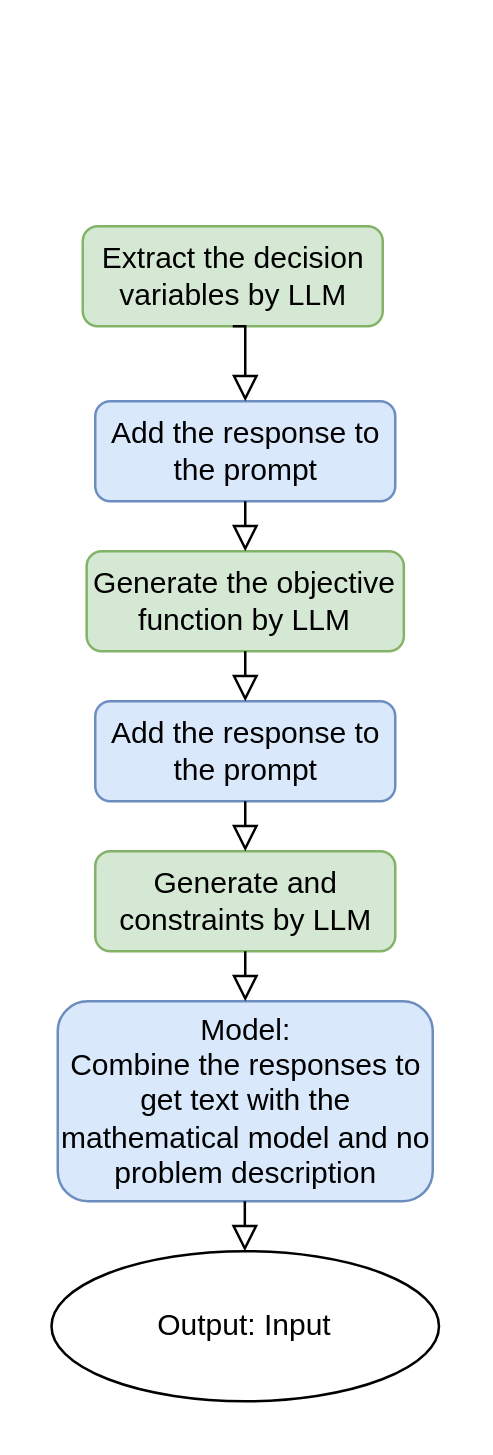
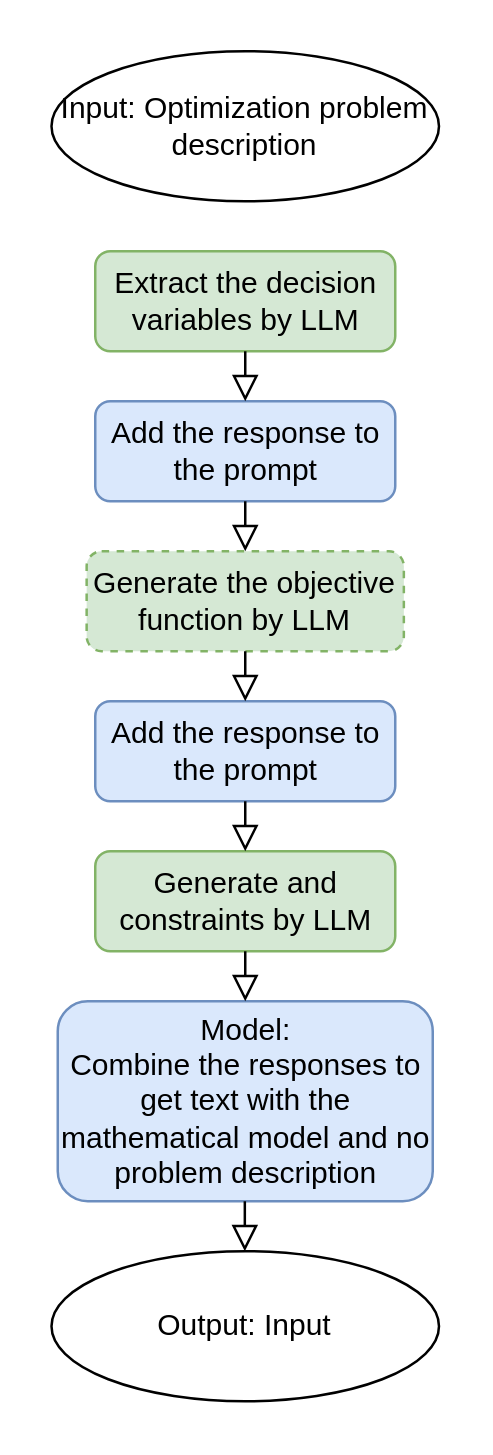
none -> (245, 126)
(233, 276) -> (245, 301)
(245, 601) -> (245, 601)
